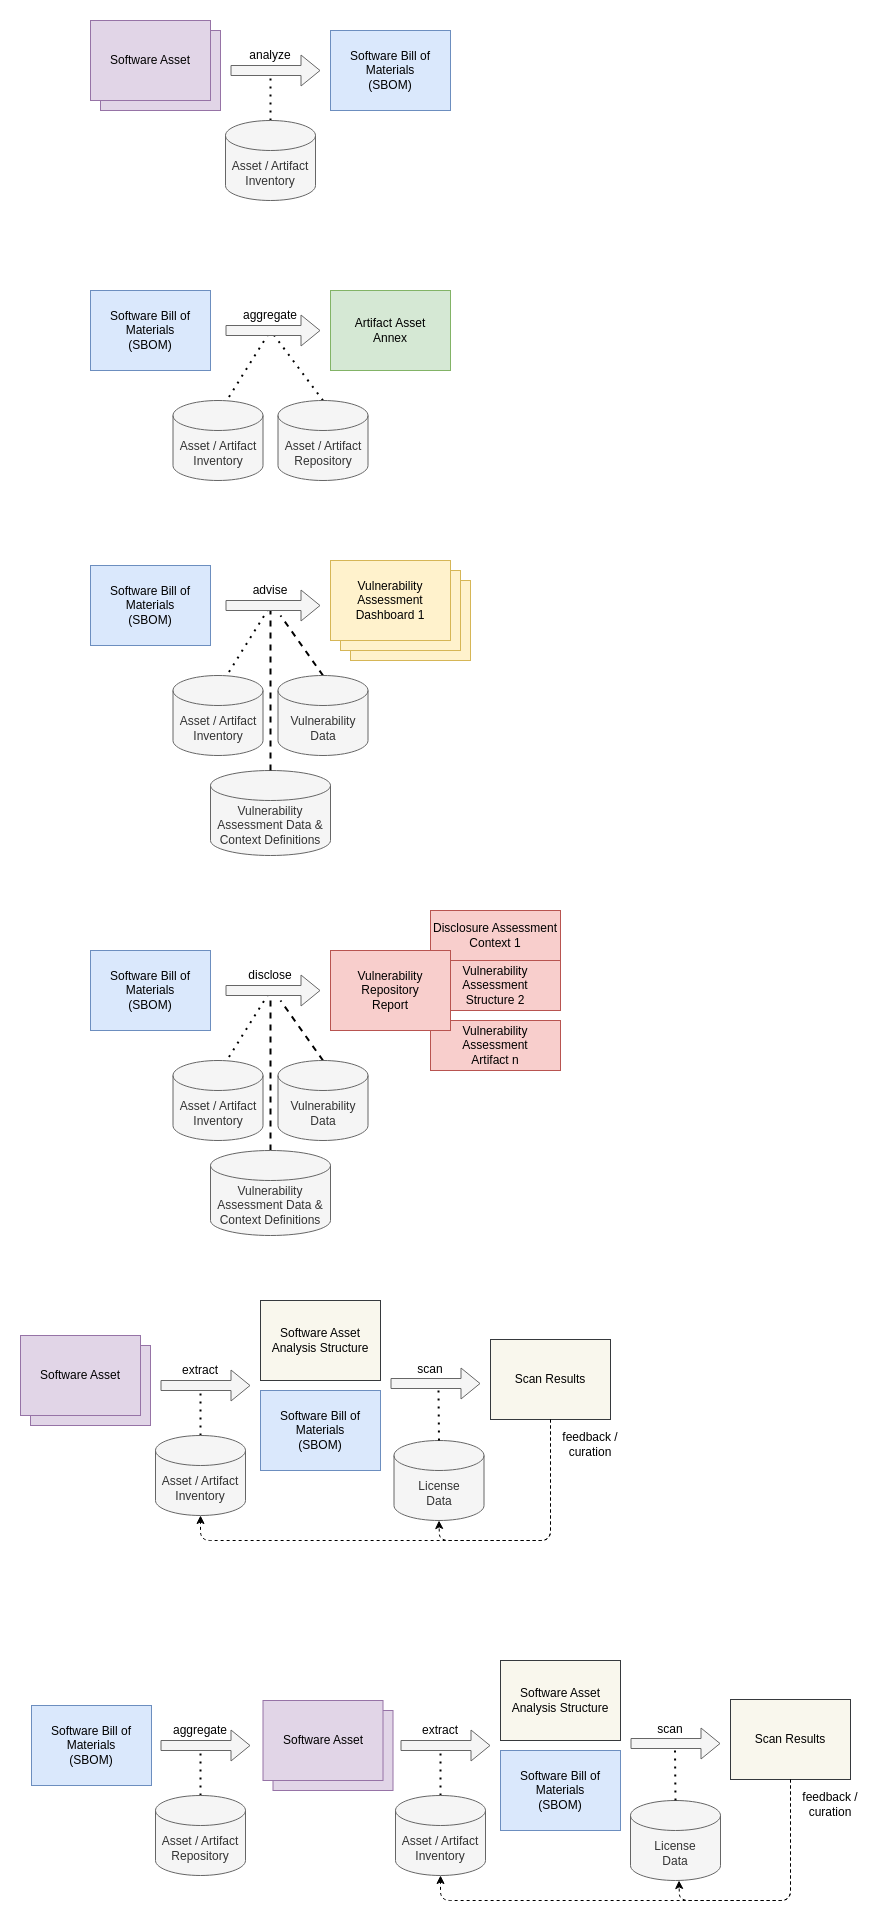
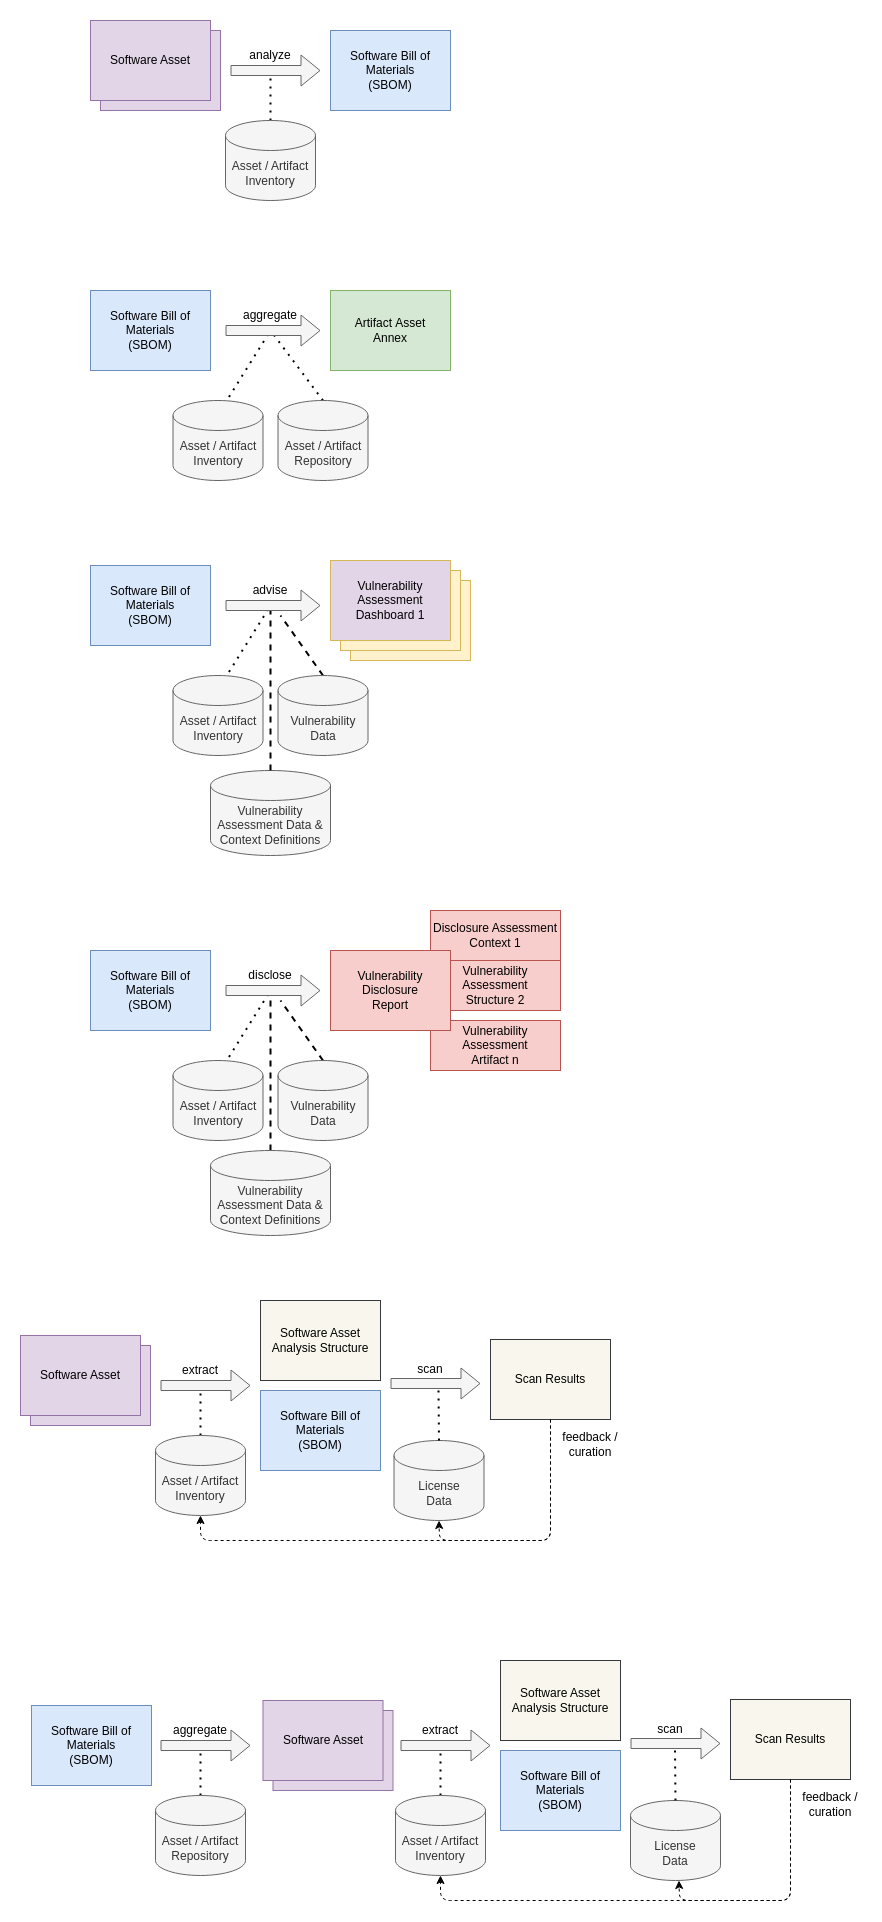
(391, 601) -> (391, 601)
(391, 991) -> (391, 991)
